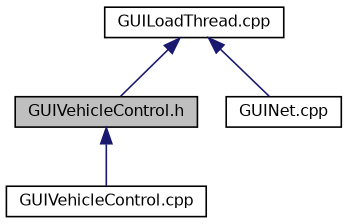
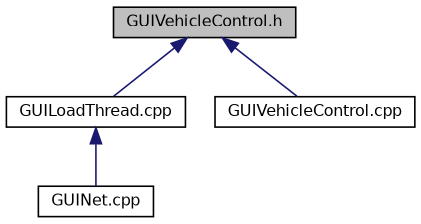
(144, 73) -> (144, 72)
